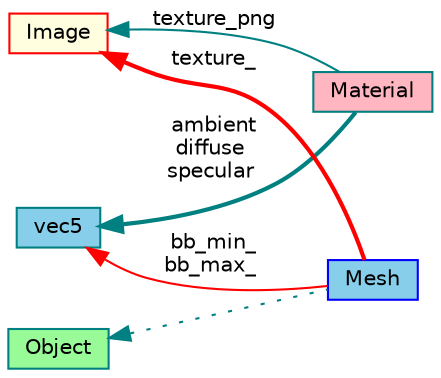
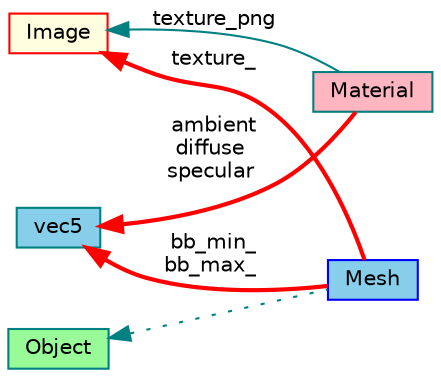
(252, 195) -> (252, 195)
(214, 289) -> (214, 289)
